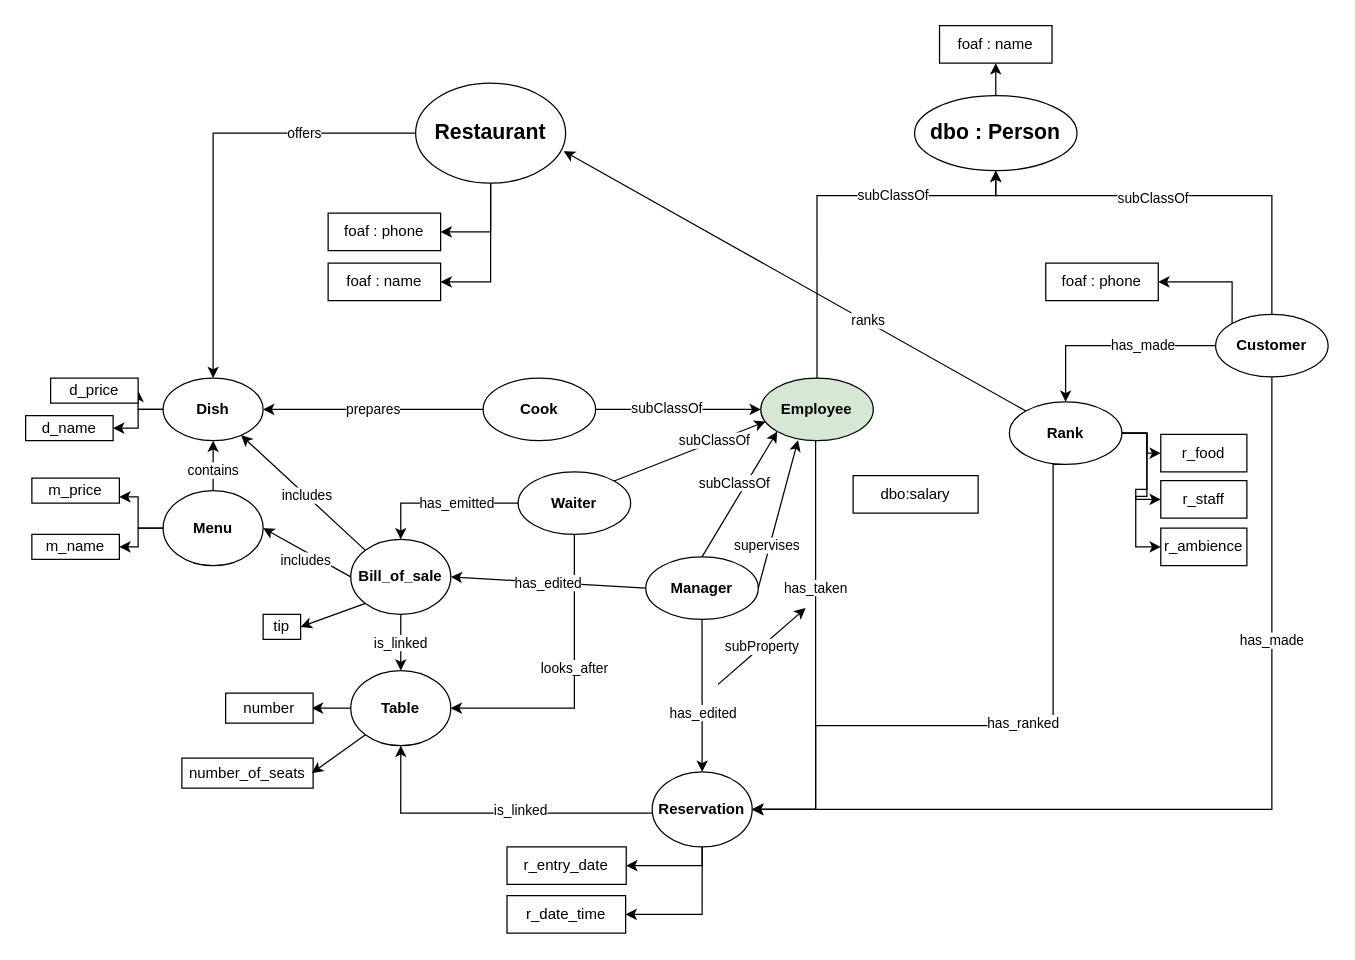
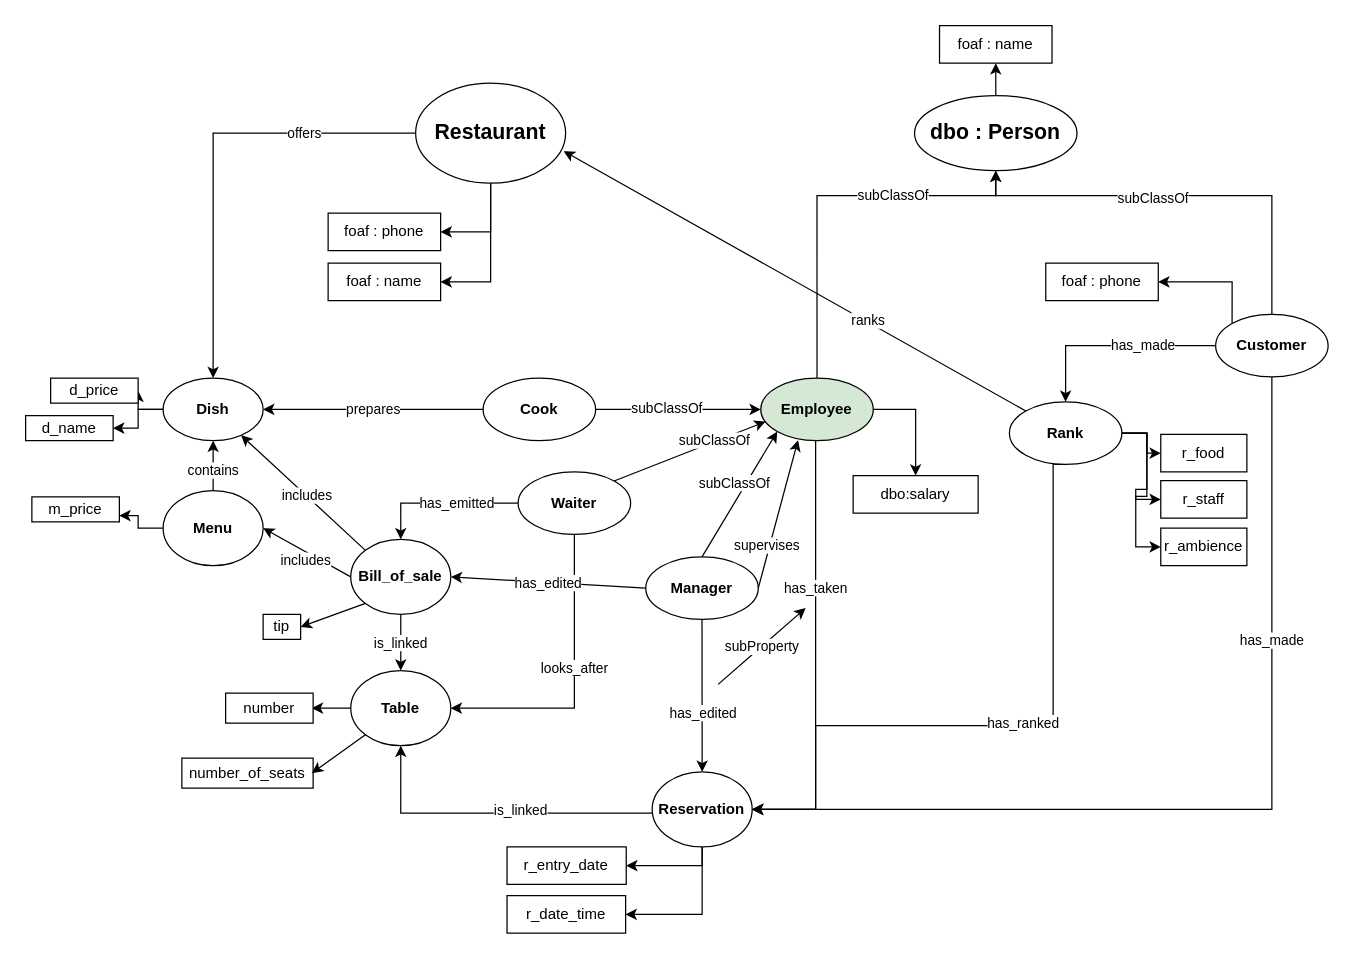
none -> (916, 417)
(76, 491) -> (76, 509)
(138, 544) -> none
(76, 547) -> none
